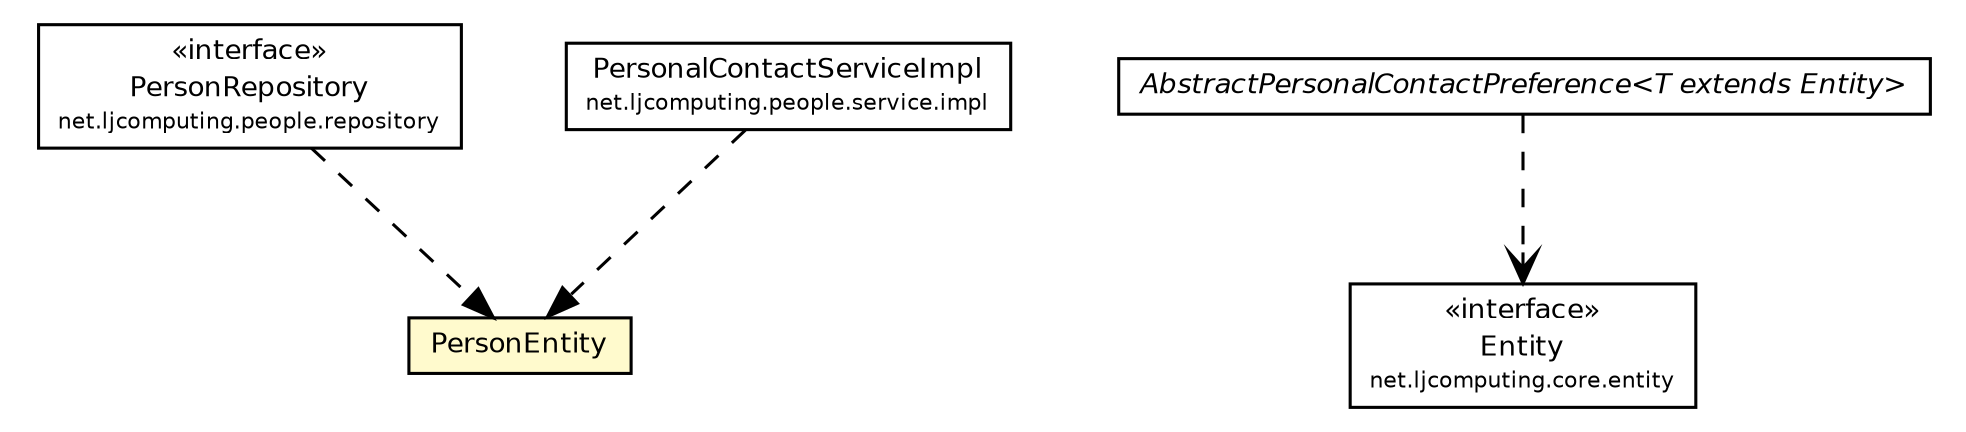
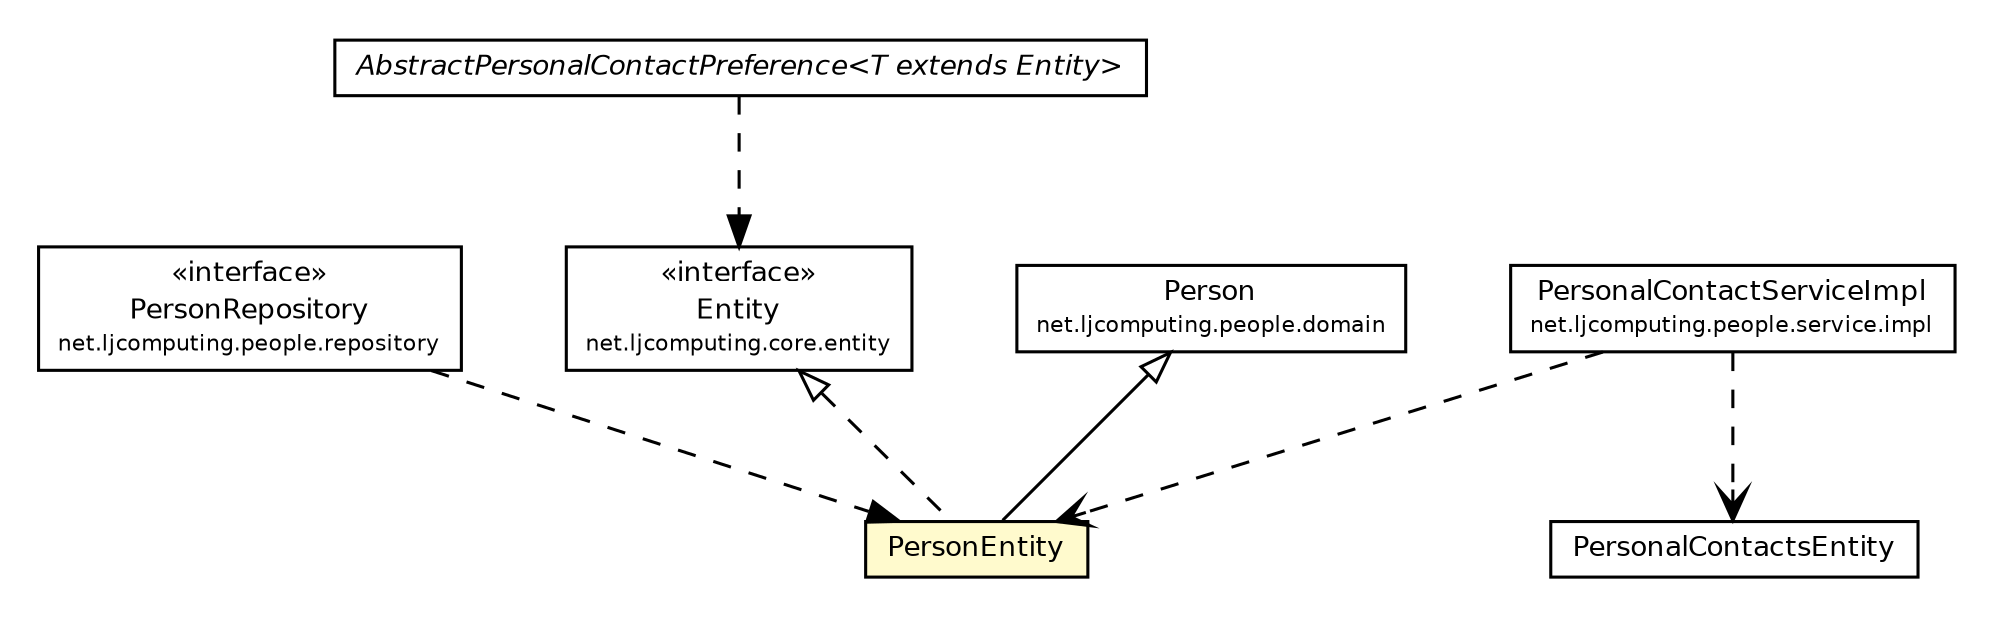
(1523, 183) -> (739, 156)
(658, 212) -> (1345, 432)
none -> (1211, 309)
none -> (886, 457)
none -> (1733, 549)
